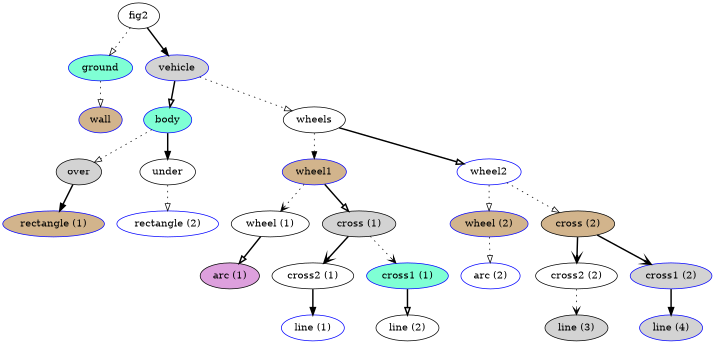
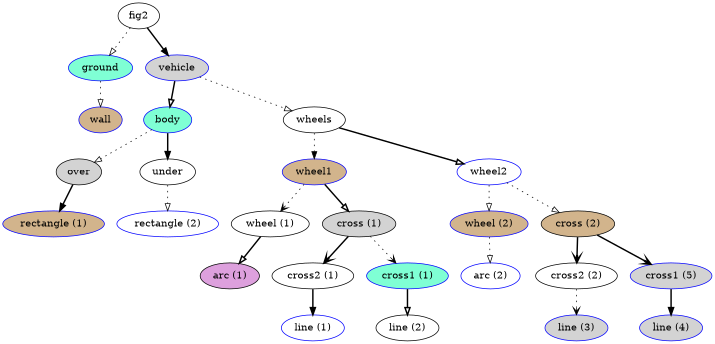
(671, 276) -> (671, 276)
(576, 328) -> (576, 328)
